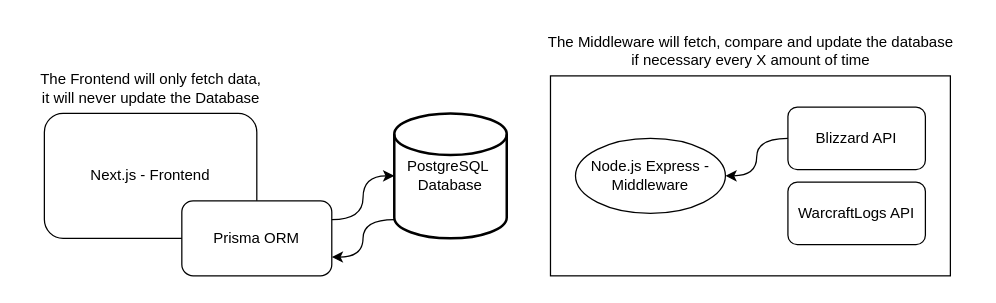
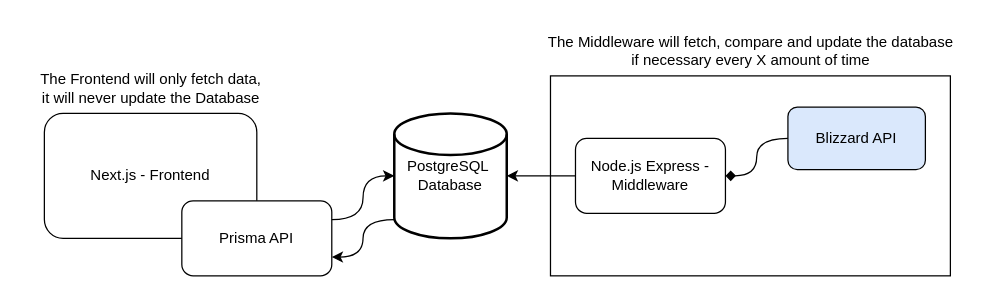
(857, 138) -> (857, 138)
none -> (545, 176)
(651, 176) -> (651, 176)
(735, 176) -> (736, 176)
(857, 213) -> none
(257, 238) -> (257, 238)
